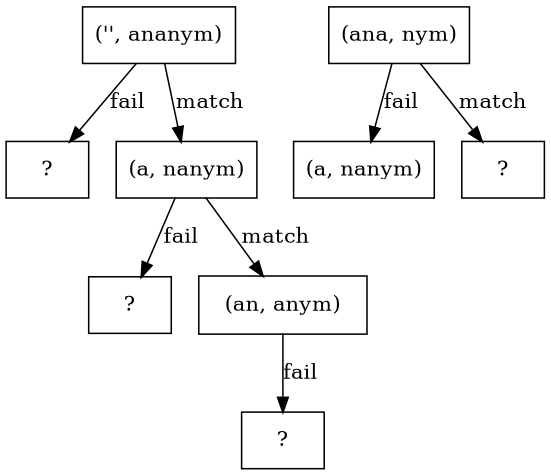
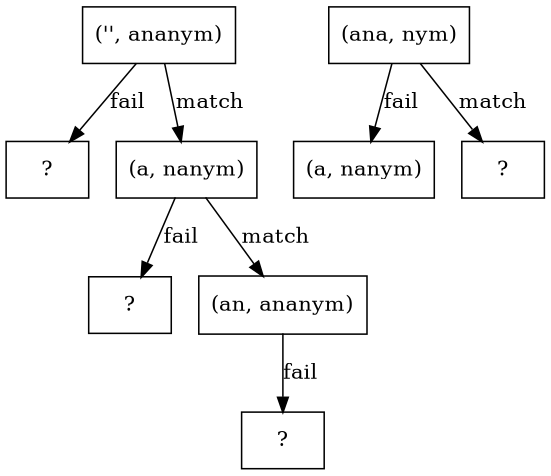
(283, 305) -> (283, 305)
